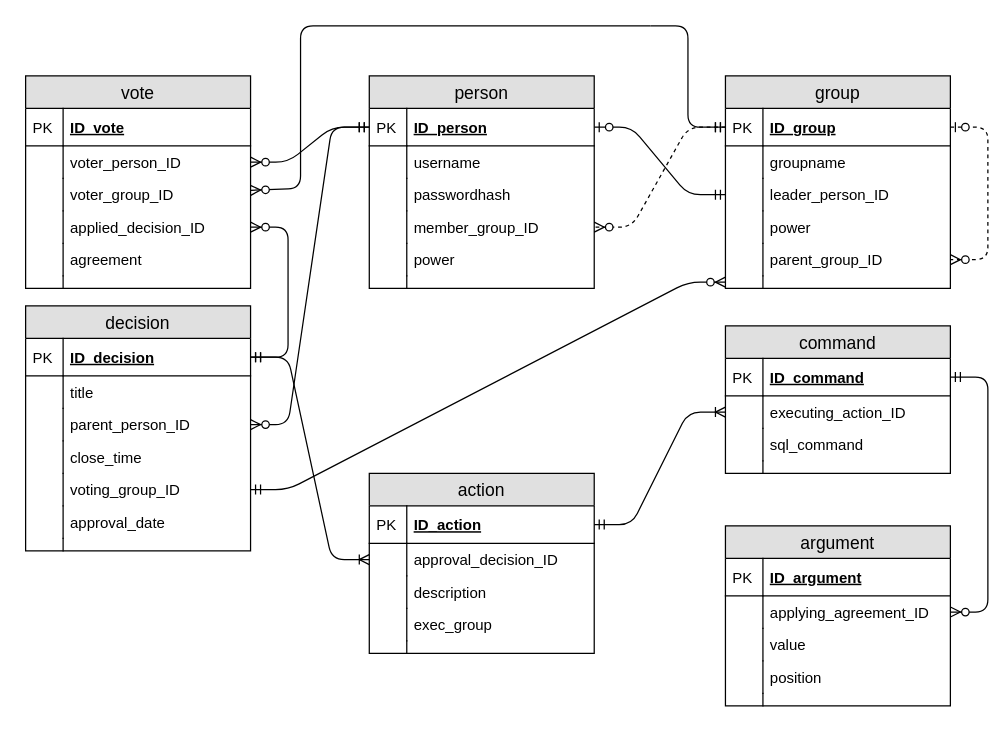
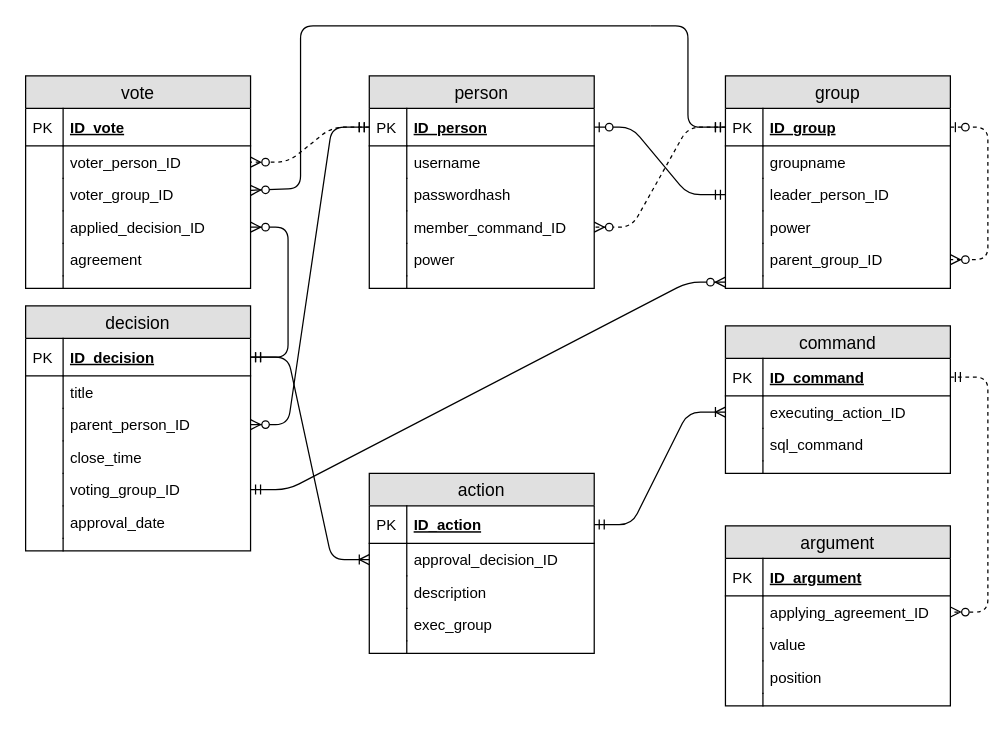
(303, 150) -> (303, 150)
(477, 228) -> (485, 228)
(988, 485) -> (988, 485)
